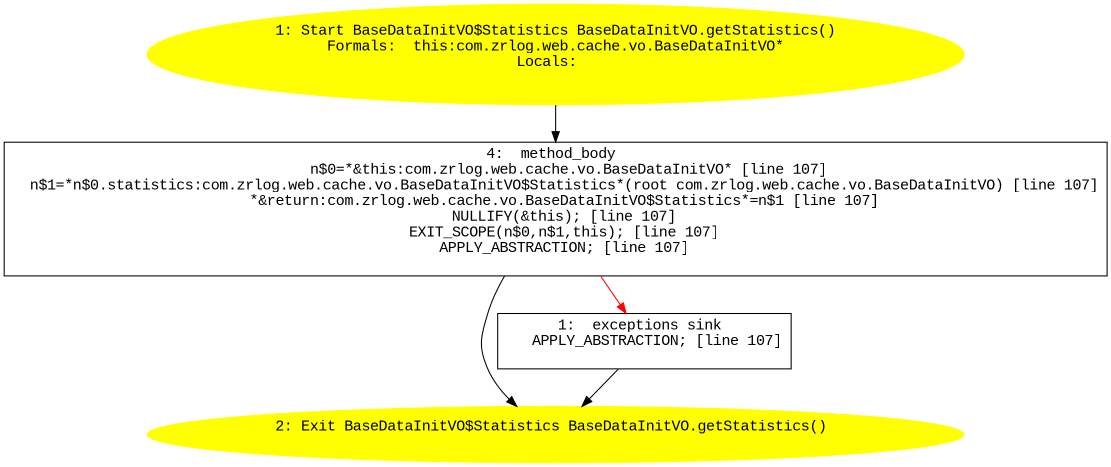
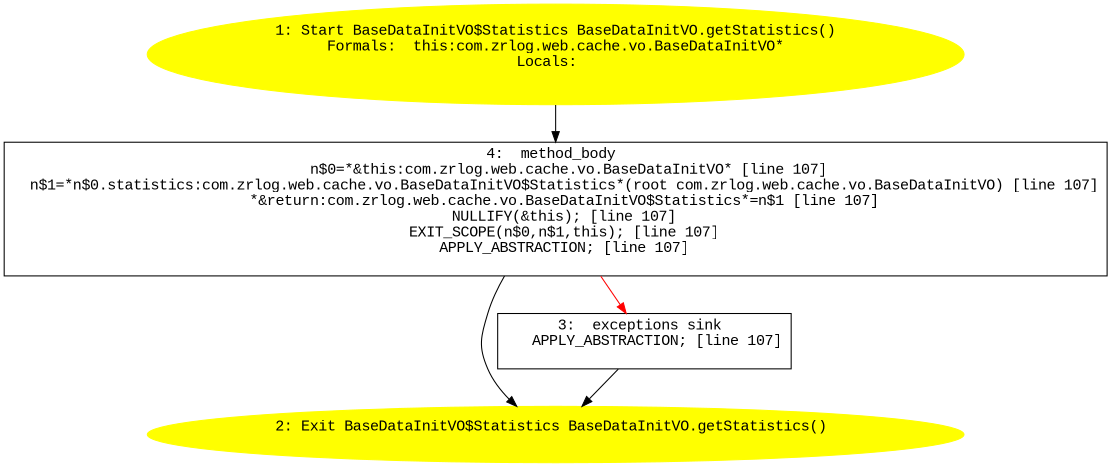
(644, 341) -> (644, 341)
